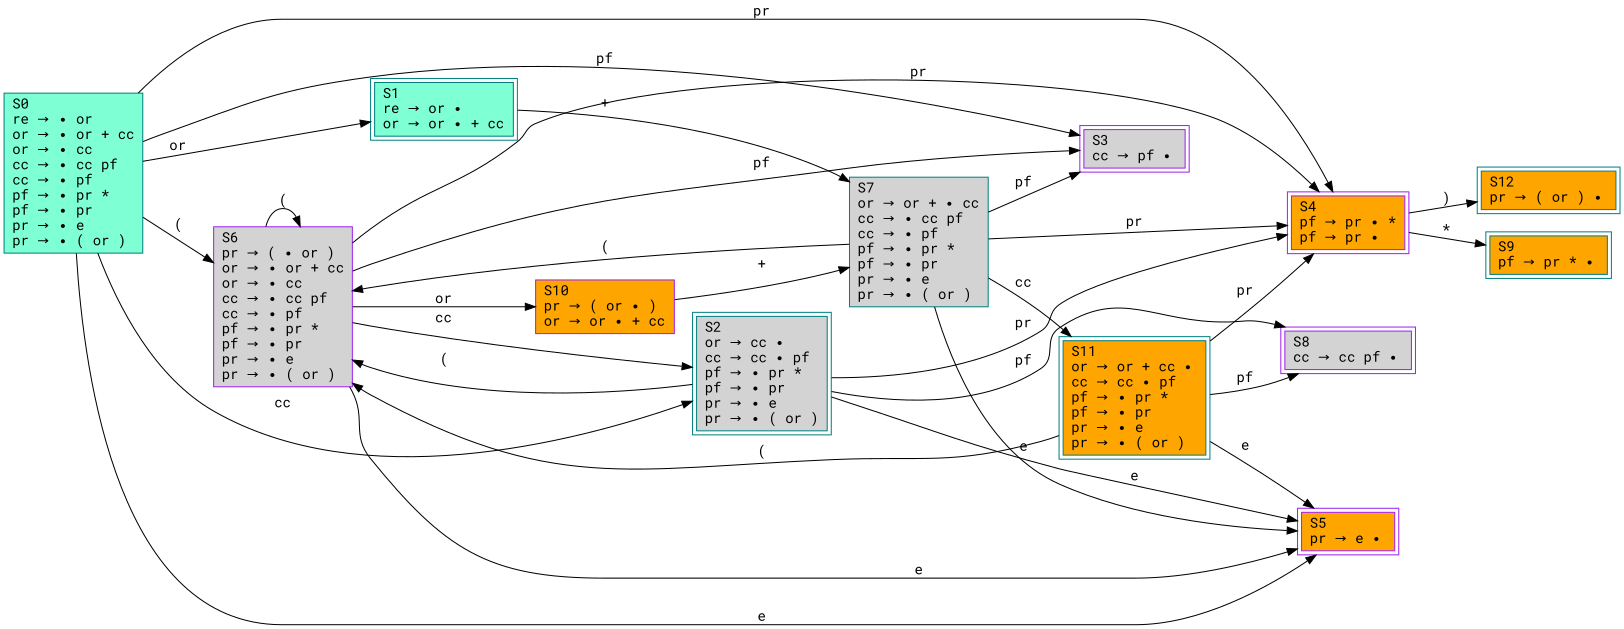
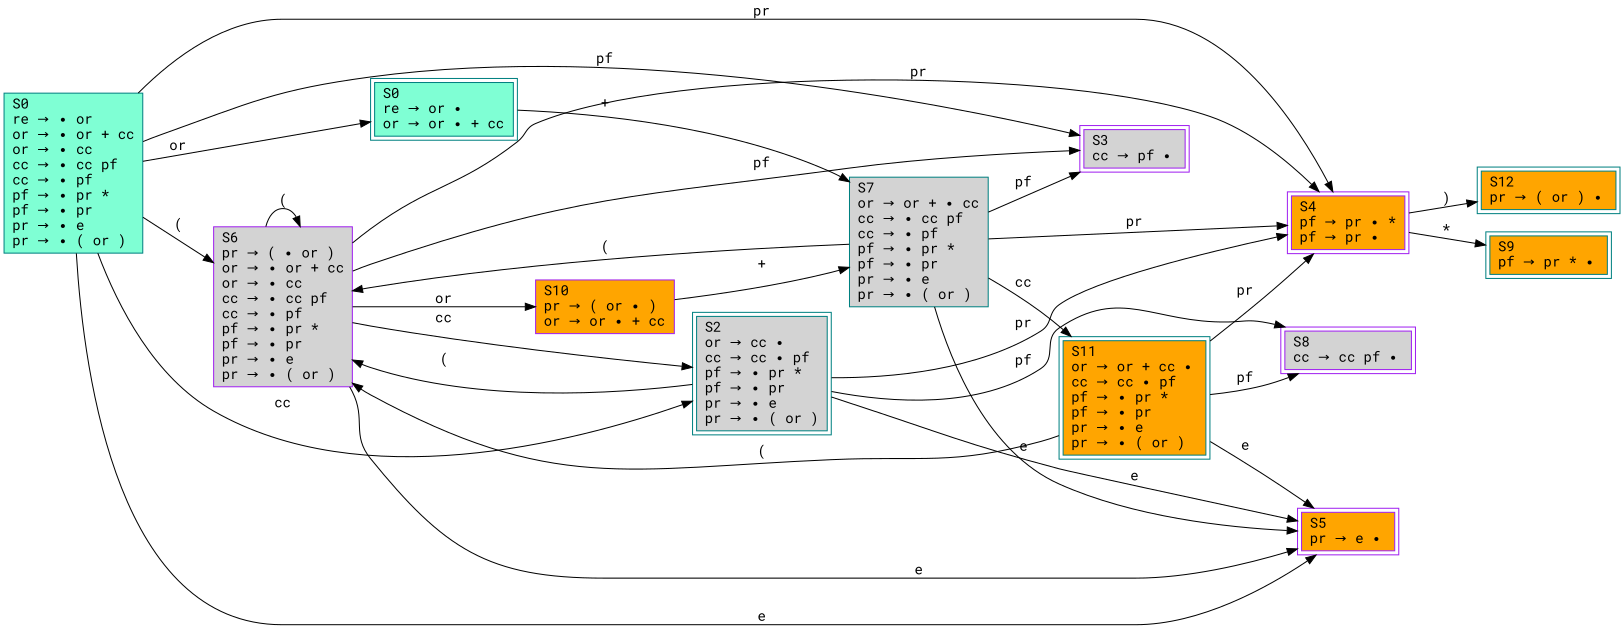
(444, 109) -> (444, 109)
